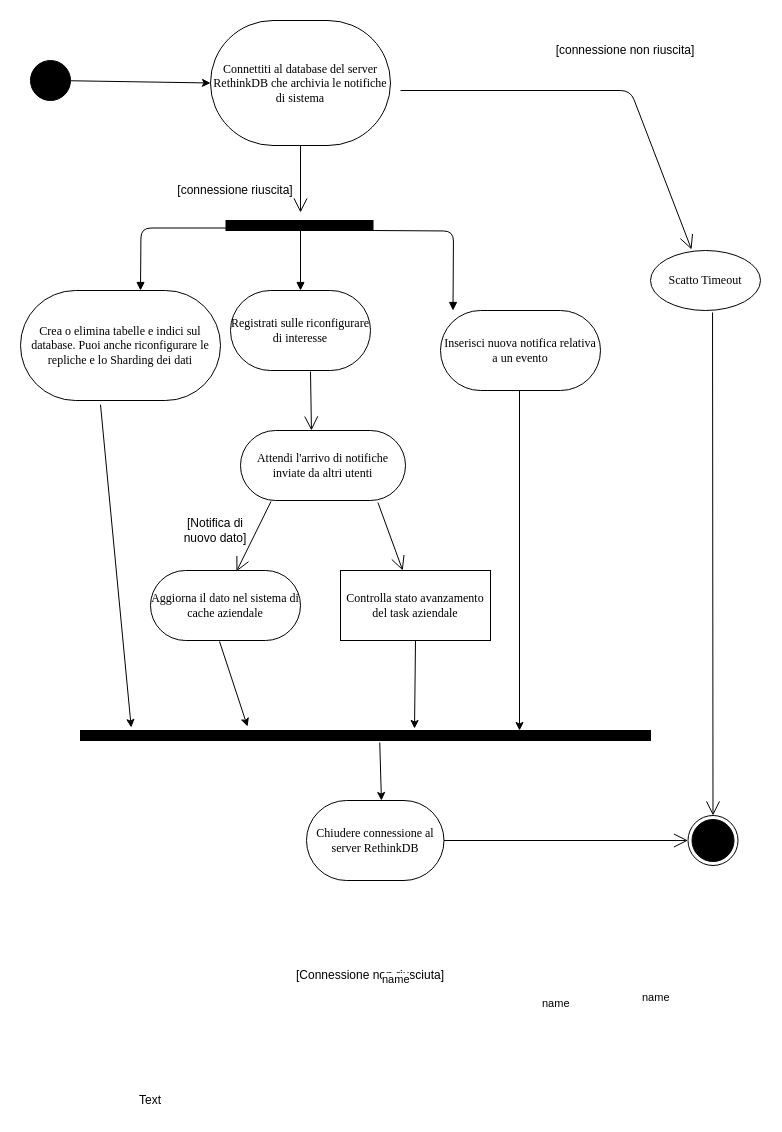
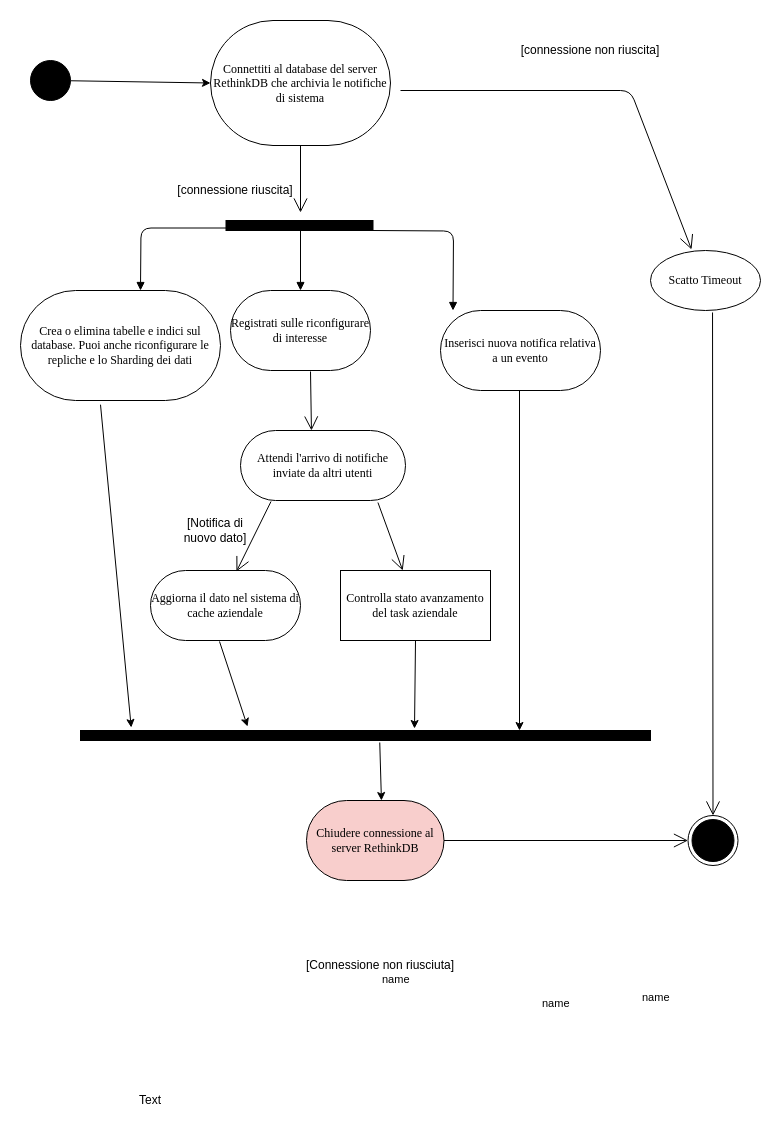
(626, 51) -> (591, 51)
(375, 841) -> (375, 841)
(371, 976) -> (381, 966)
